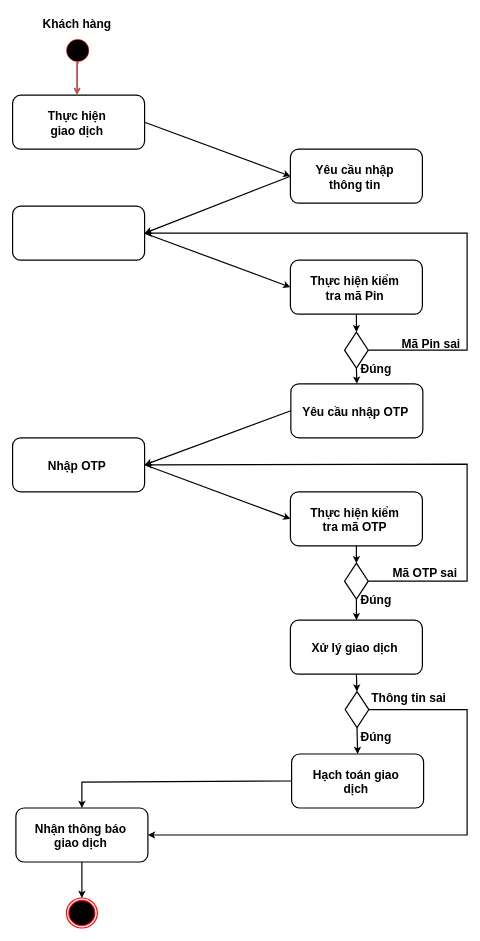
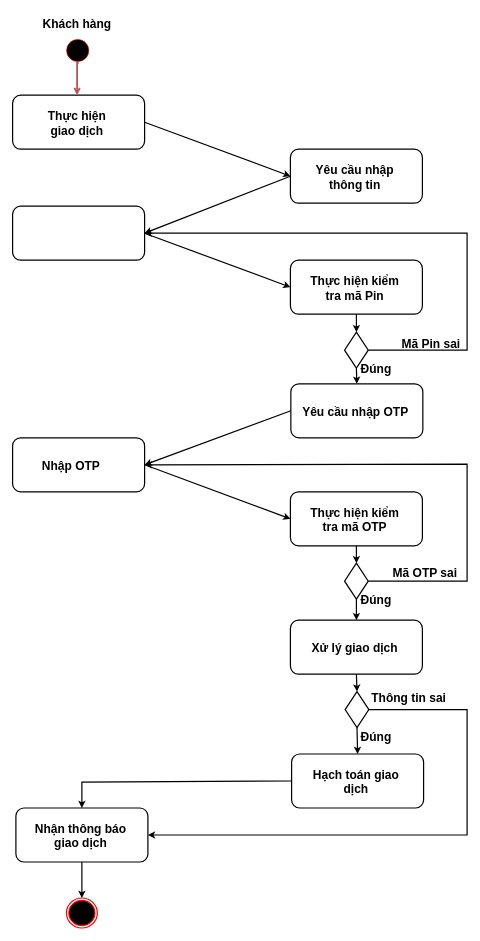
(77, 465) -> (71, 465)
